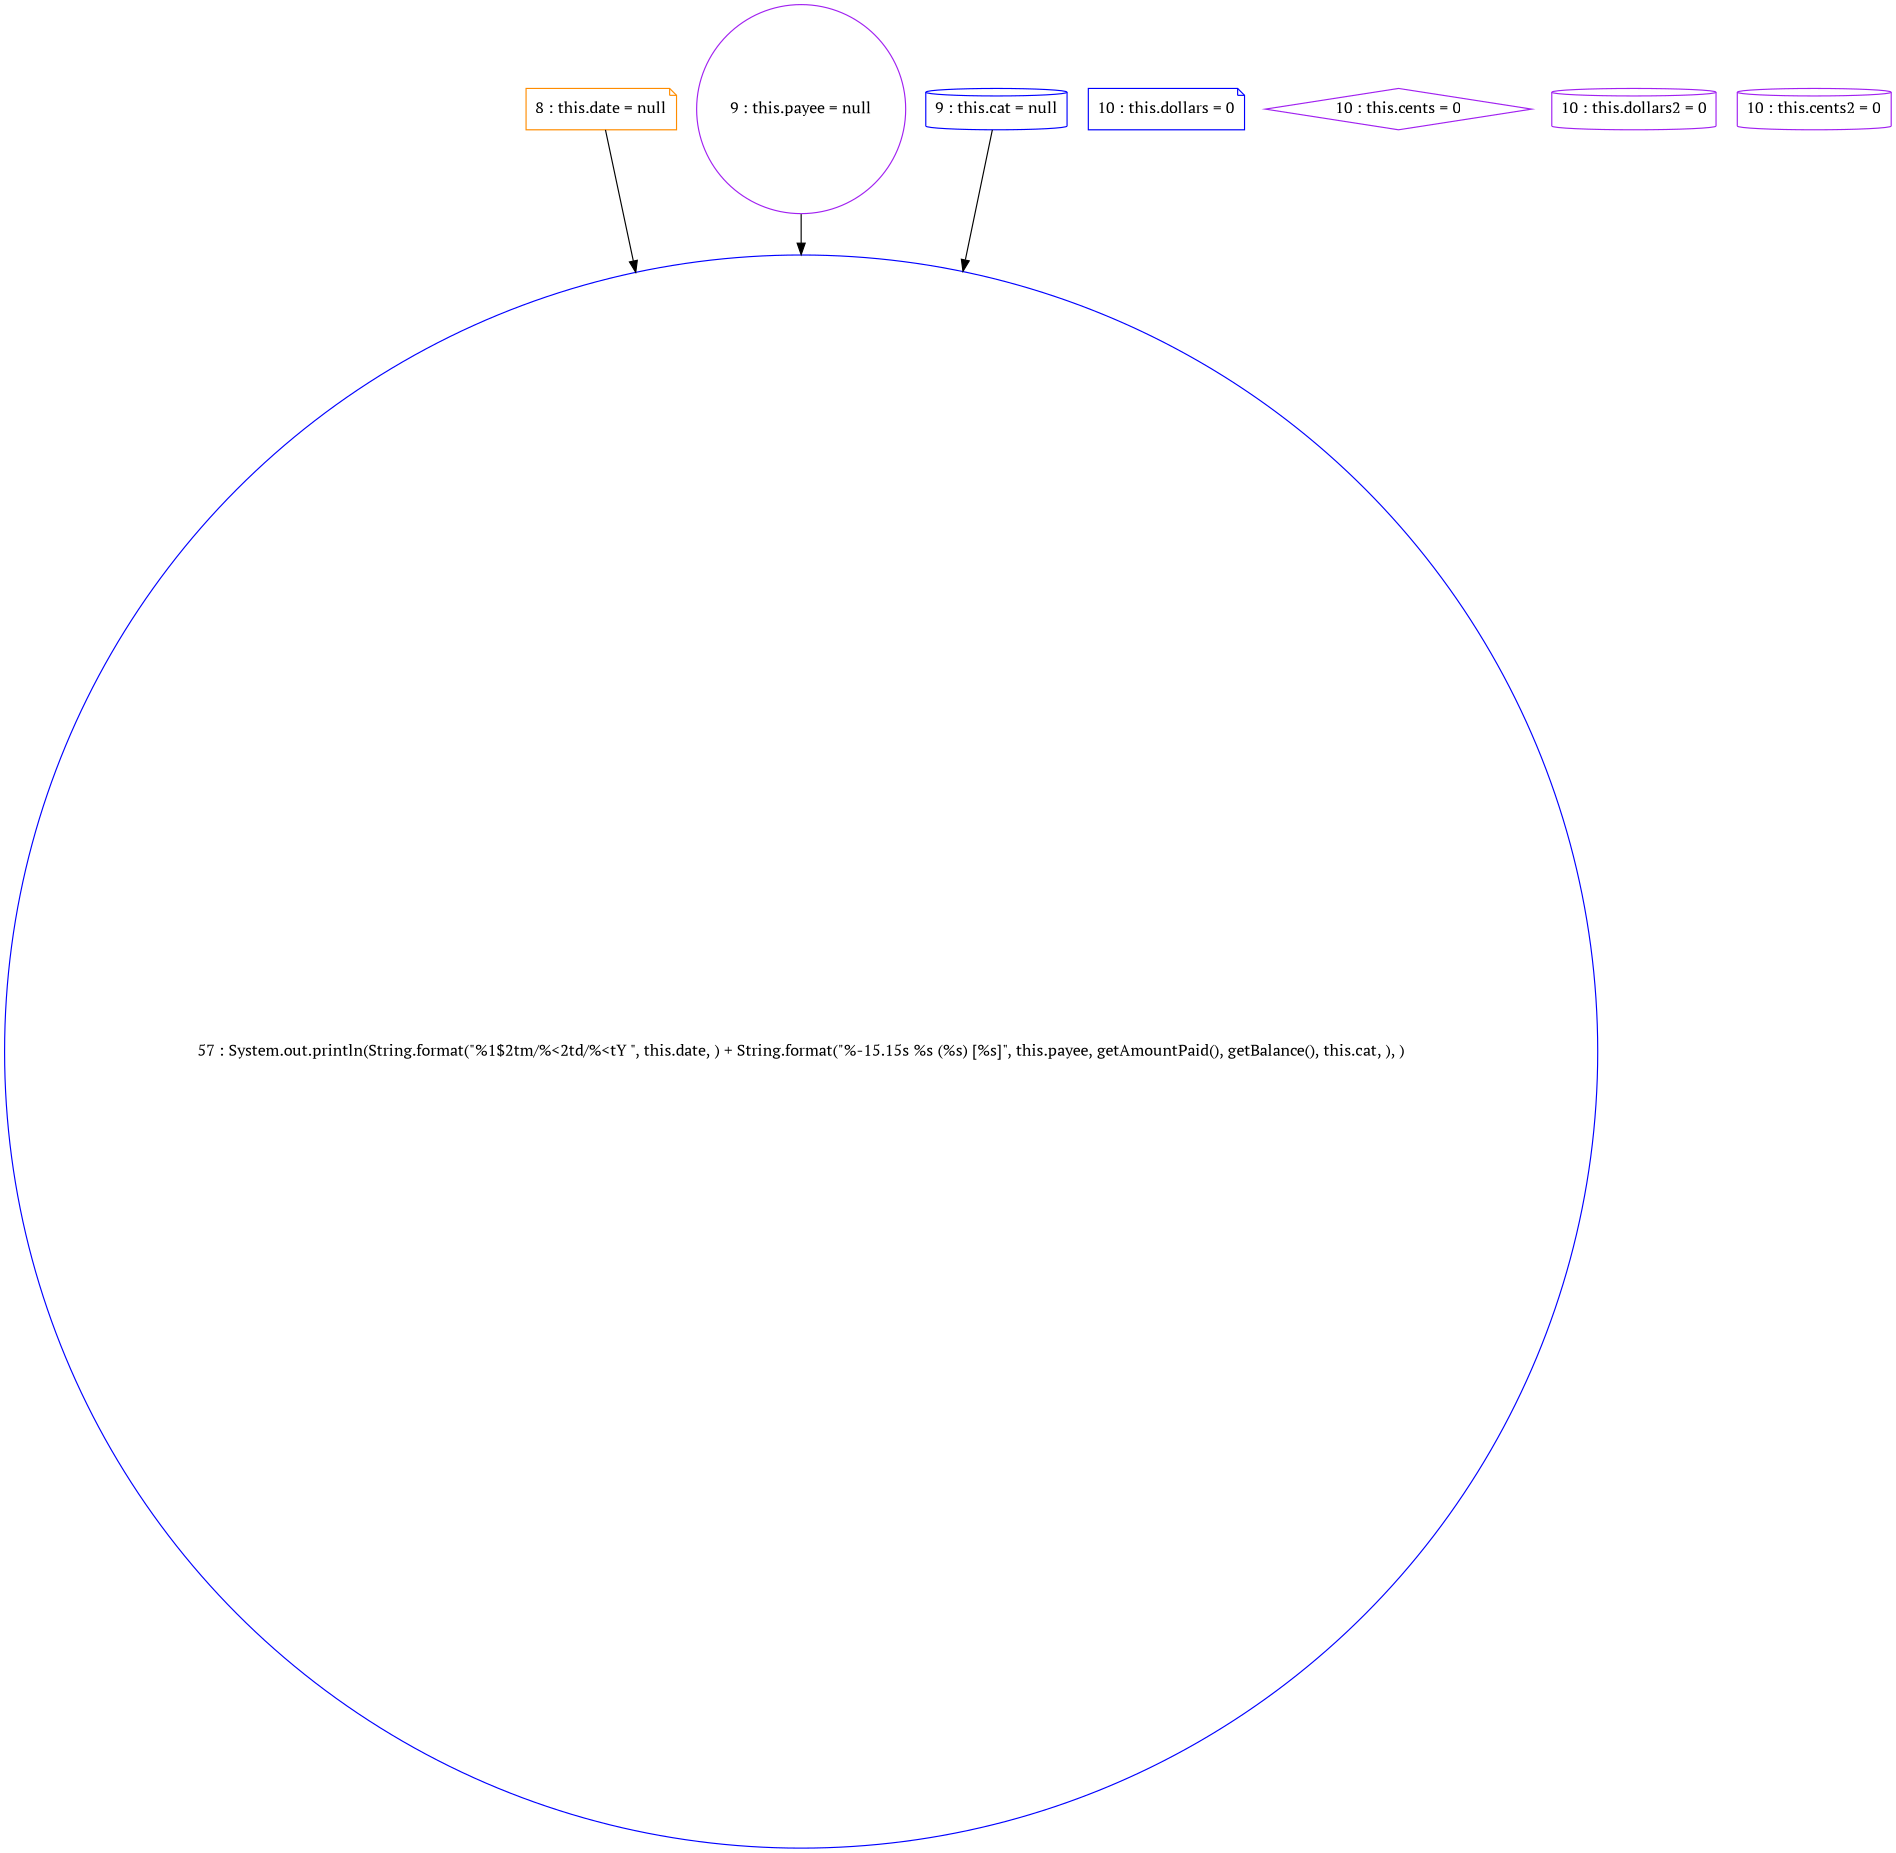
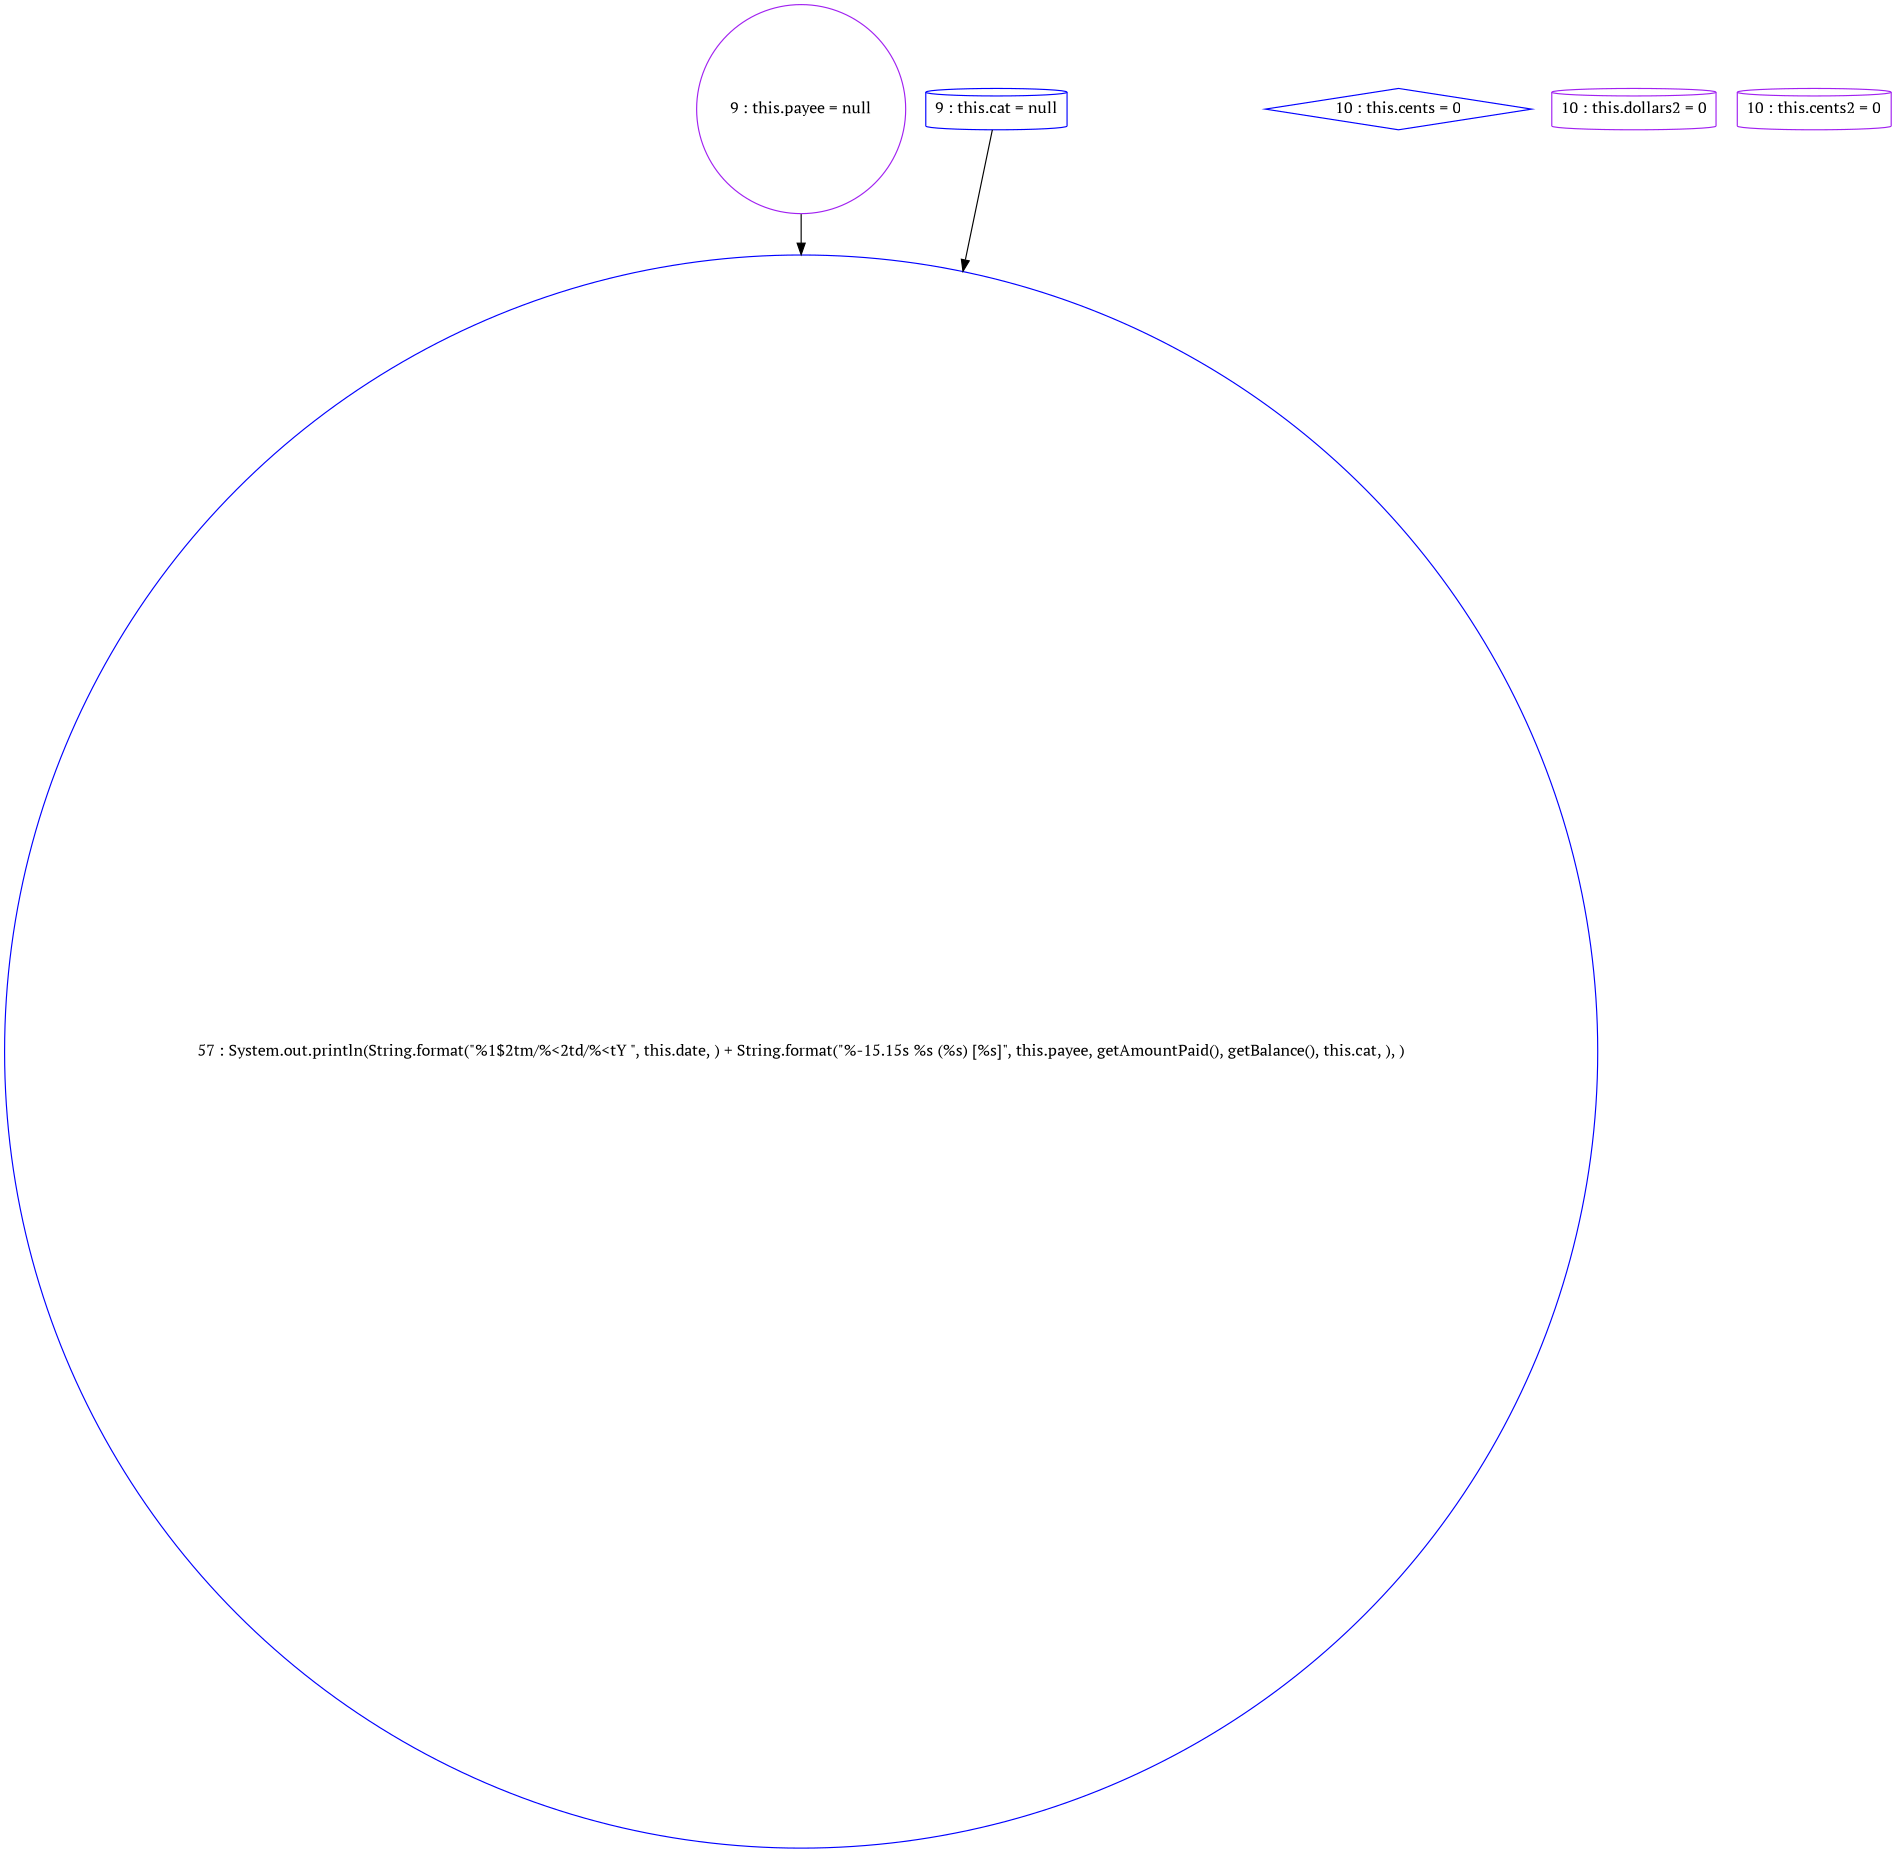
(601, 109) -> none
(1166, 109) -> none
(1398, 109) -> (1398, 109)
